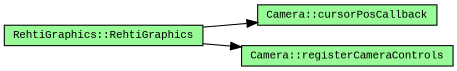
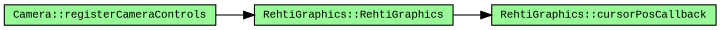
(347, 15) -> (604, 15)
(217, 45) -> (230, 15)
